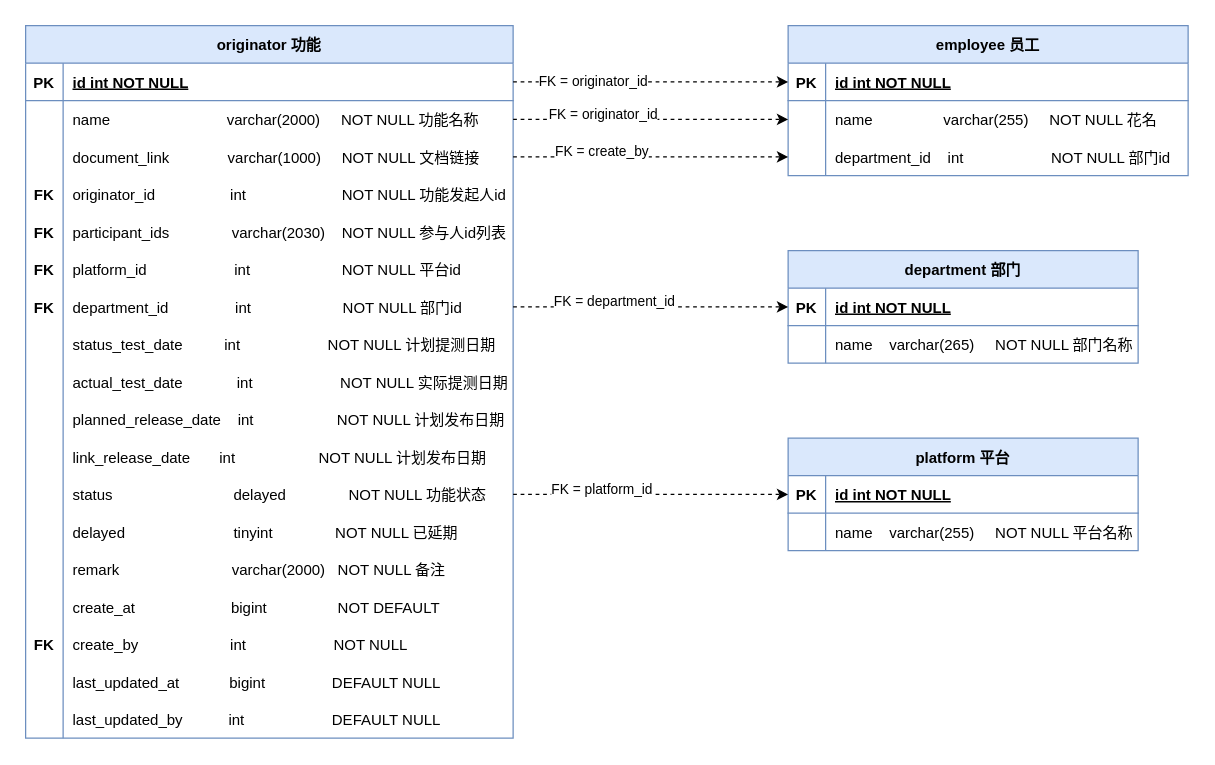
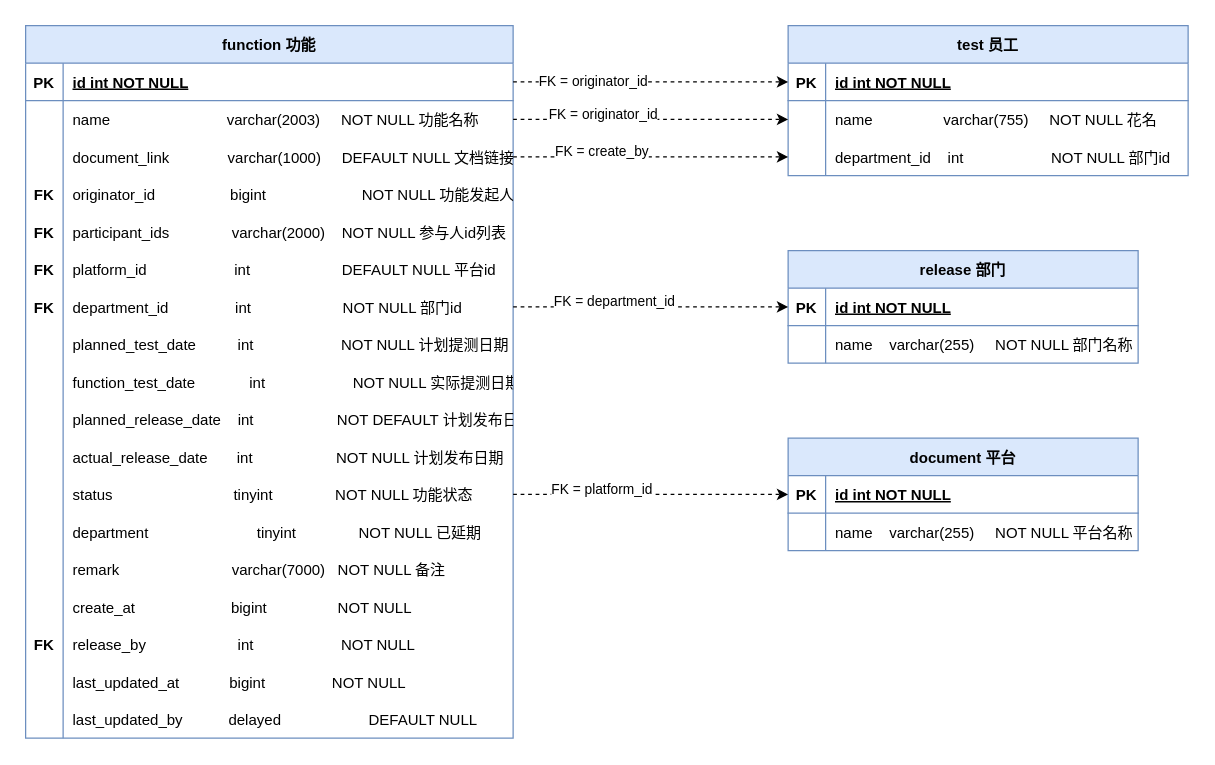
(269, 45) -> (269, 45)
(988, 45) -> (988, 45)
(315, 120) -> (315, 120)
(1024, 120) -> (1024, 120)
(304, 158) -> (321, 158)
(343, 195) -> (354, 195)
(324, 233) -> (324, 233)
(320, 270) -> (337, 270)
(963, 270) -> (963, 270)
(330, 345) -> (332, 345)
(996, 345) -> (996, 345)
(339, 383) -> (347, 383)
(320, 420) -> (332, 420)
(316, 458) -> (326, 458)
(963, 458) -> (963, 458)
(333, 495) -> (331, 495)
(315, 533) -> (330, 533)
(300, 570) -> (300, 570)
(307, 608) -> (294, 608)
(292, 645) -> (294, 645)
(294, 683) -> (277, 683)
(298, 720) -> (315, 720)
